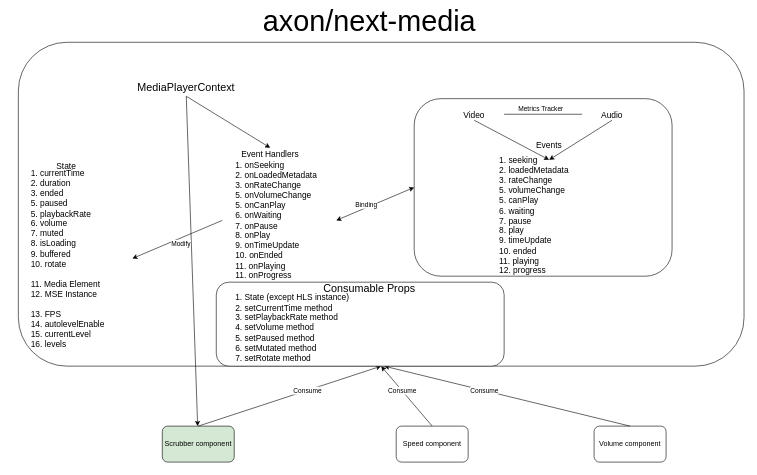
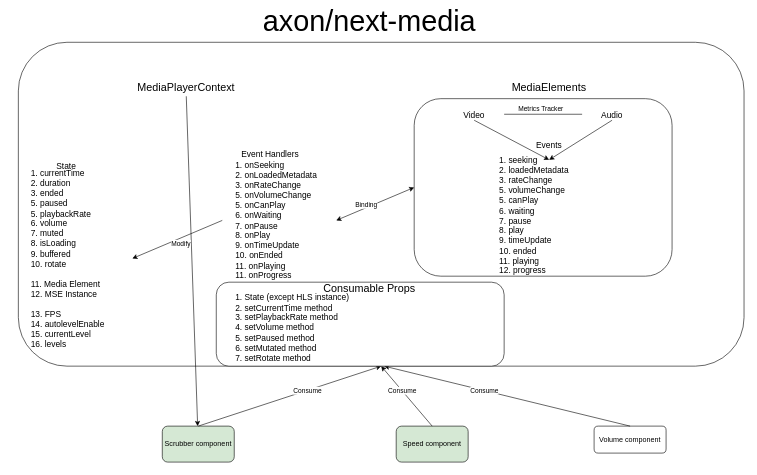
none -> (549, 87)
(228, 122) -> none
(432, 444) -> (432, 444)
(630, 444) -> (630, 440)
